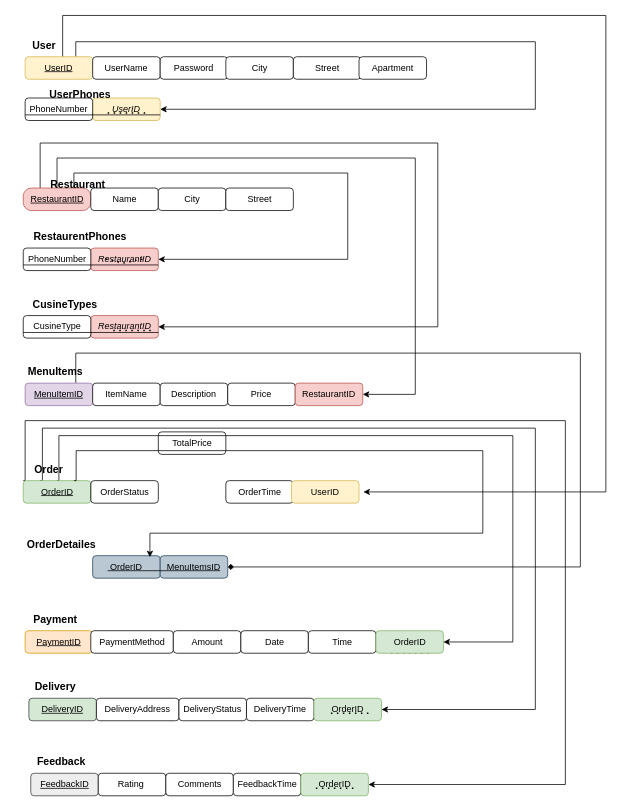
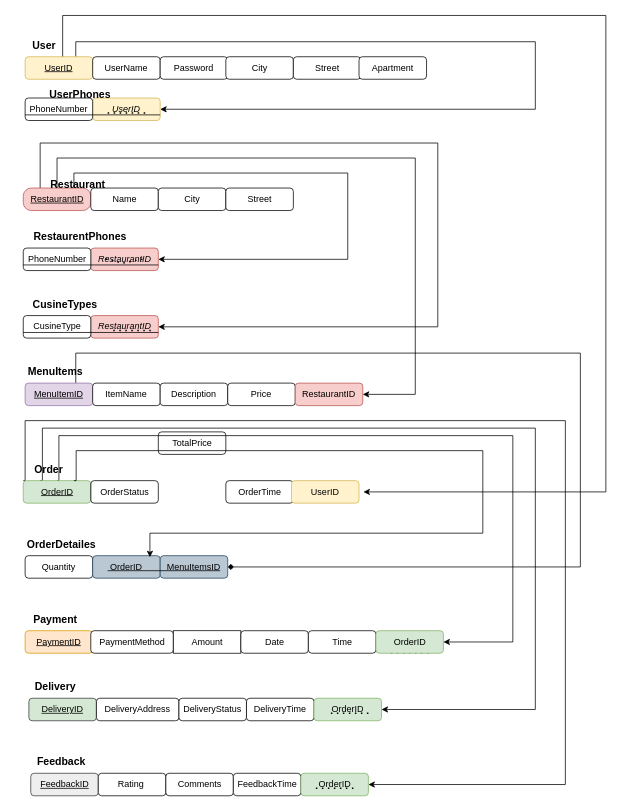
none -> (59, 567)
(207, 642) -> (207, 642)
